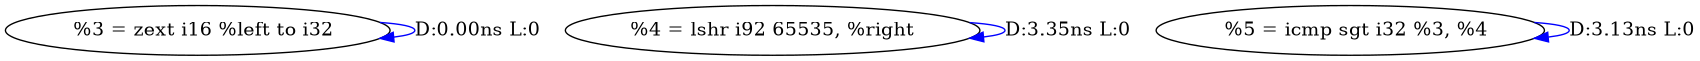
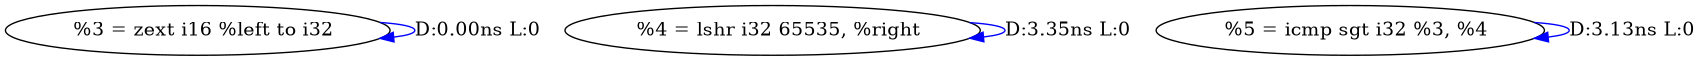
(773, 30) -> (773, 30)
